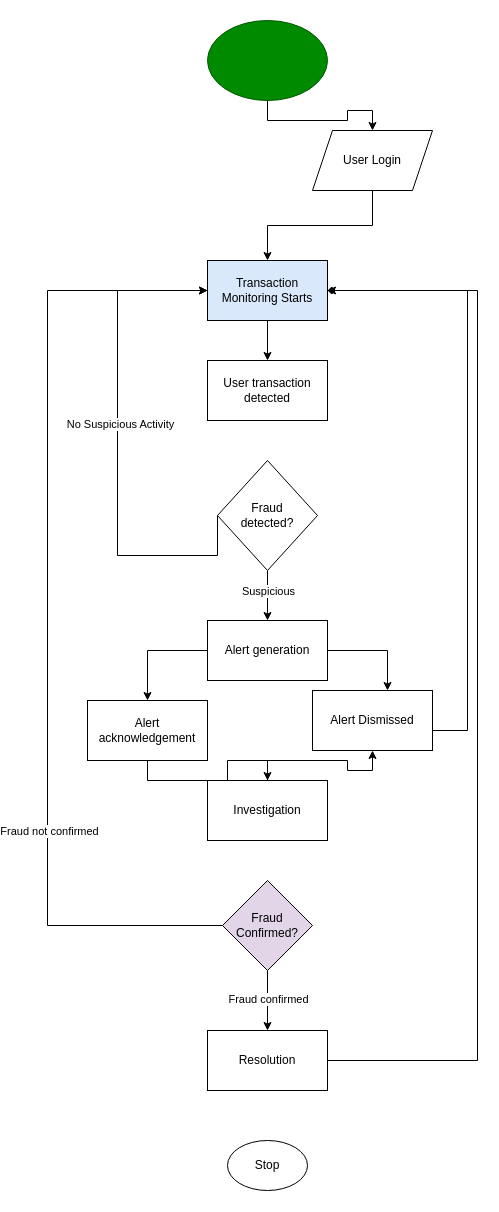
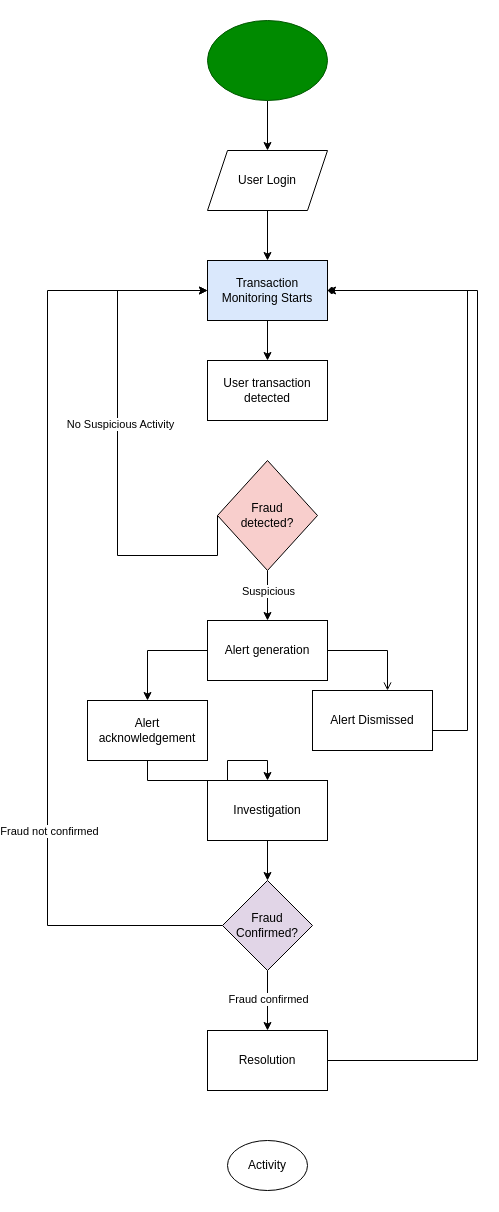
(373, 161) -> (268, 181)
(268, 516) -> (268, 516)
(388, 682) -> (388, 683)
(333, 761) -> (268, 857)
(268, 1166) -> (268, 1166)
